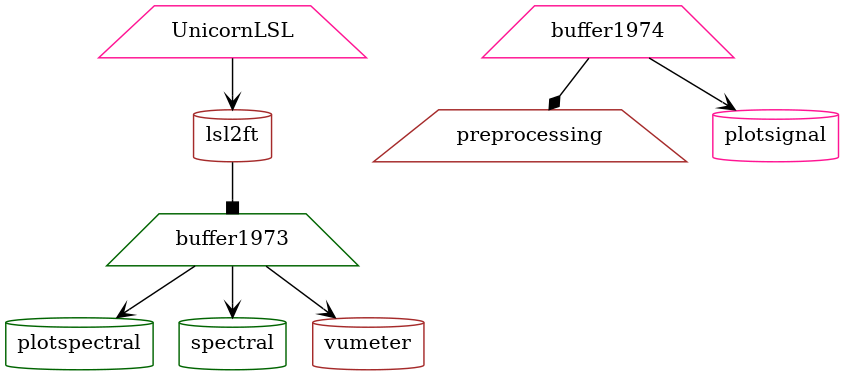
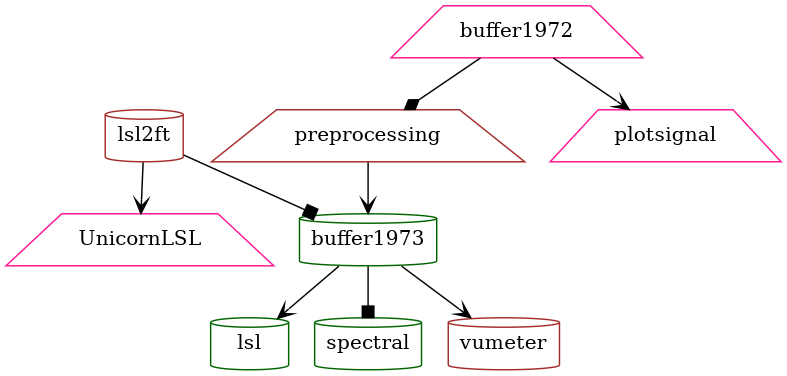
(608, 32) -> (517, 32)
(233, 77) -> (142, 181)
(776, 136) -> (666, 136)
none -> (368, 181)
(233, 240) -> (368, 240)
(233, 285) -> (368, 285)
(79, 344) -> (250, 344)
